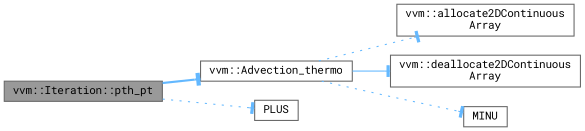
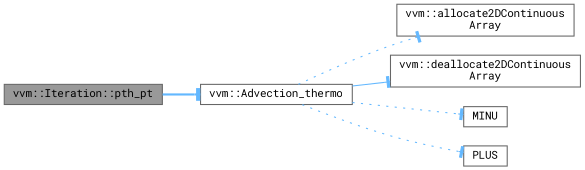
(206, 103) -> (379, 132)
